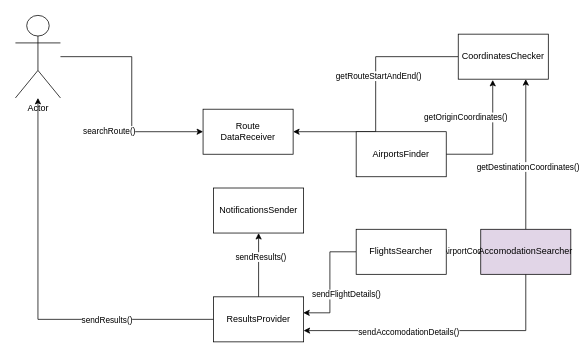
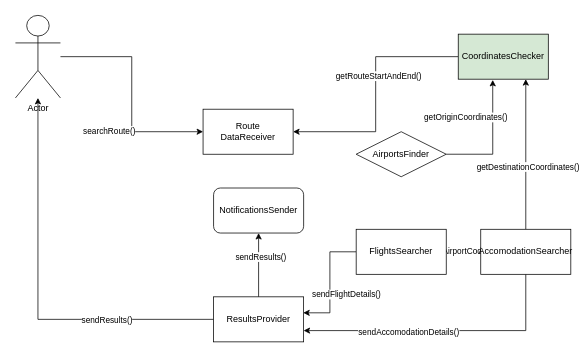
(503, 57) -> (503, 57)
(401, 154) -> (401, 154)
(258, 210) -> (258, 210)
(525, 252) -> (525, 252)
